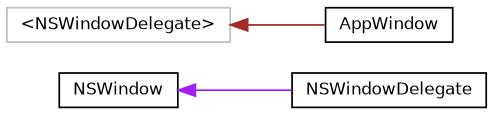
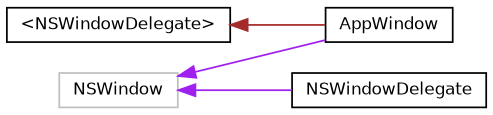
(119, 25) -> (119, 25)
none -> (260, 56)
(119, 90) -> (119, 90)
